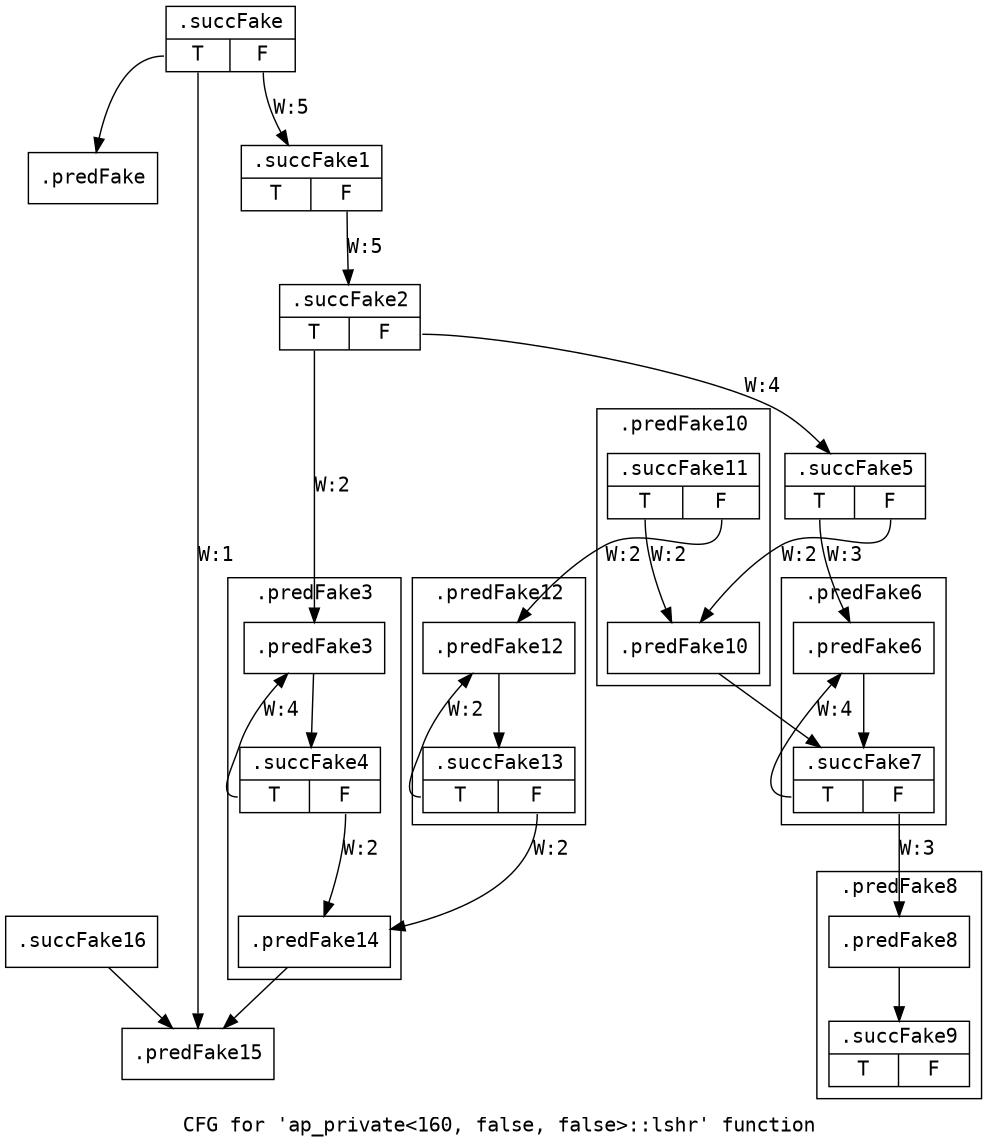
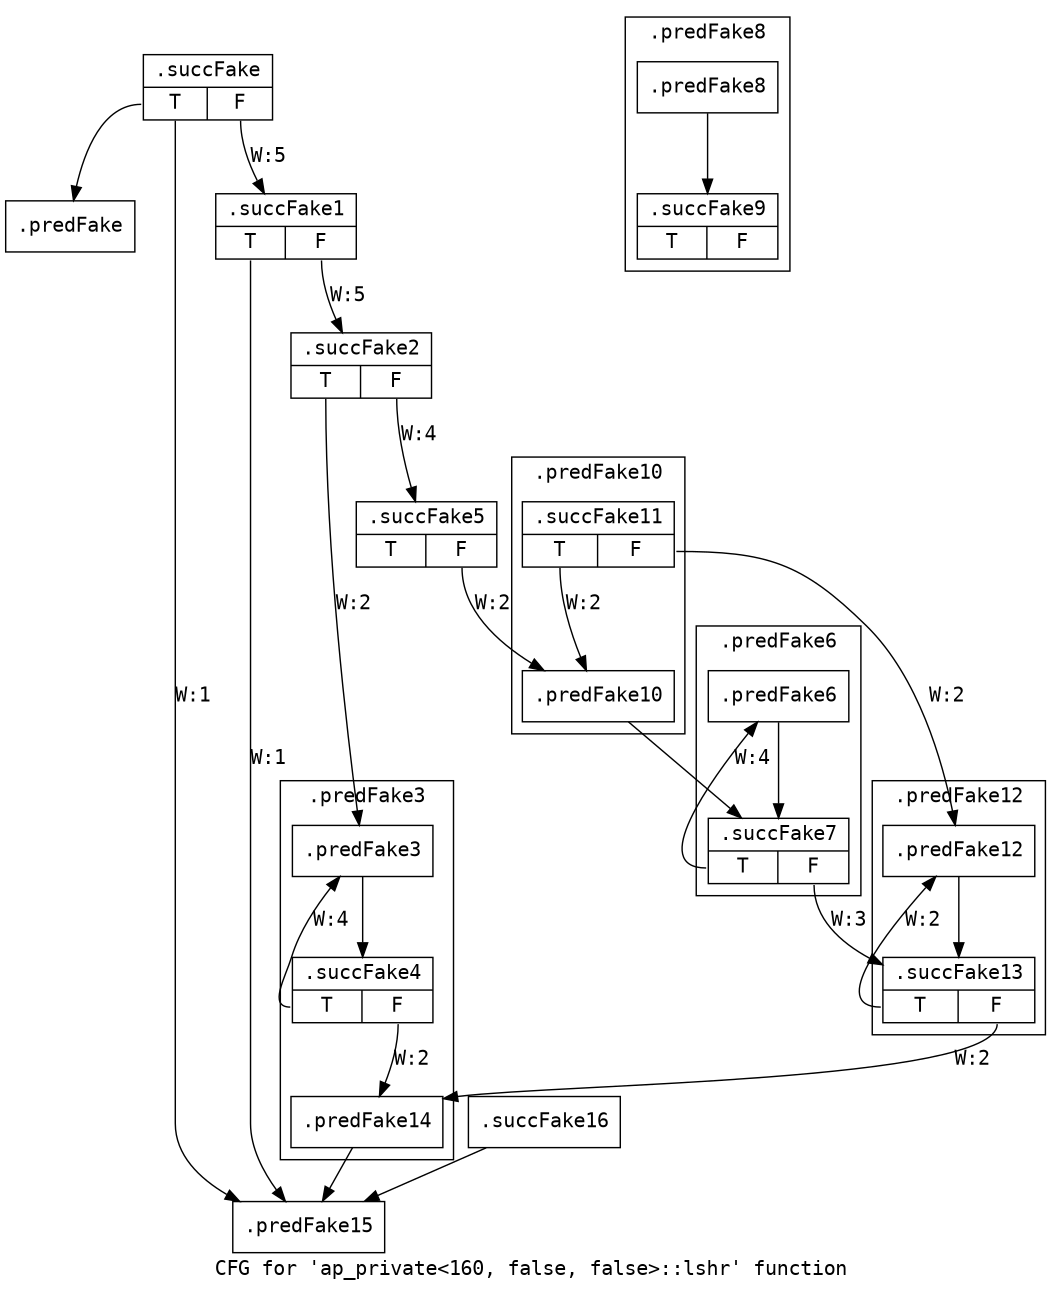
(827, 566) -> none
none -> (251, 728)
(899, 858) -> (832, 929)
